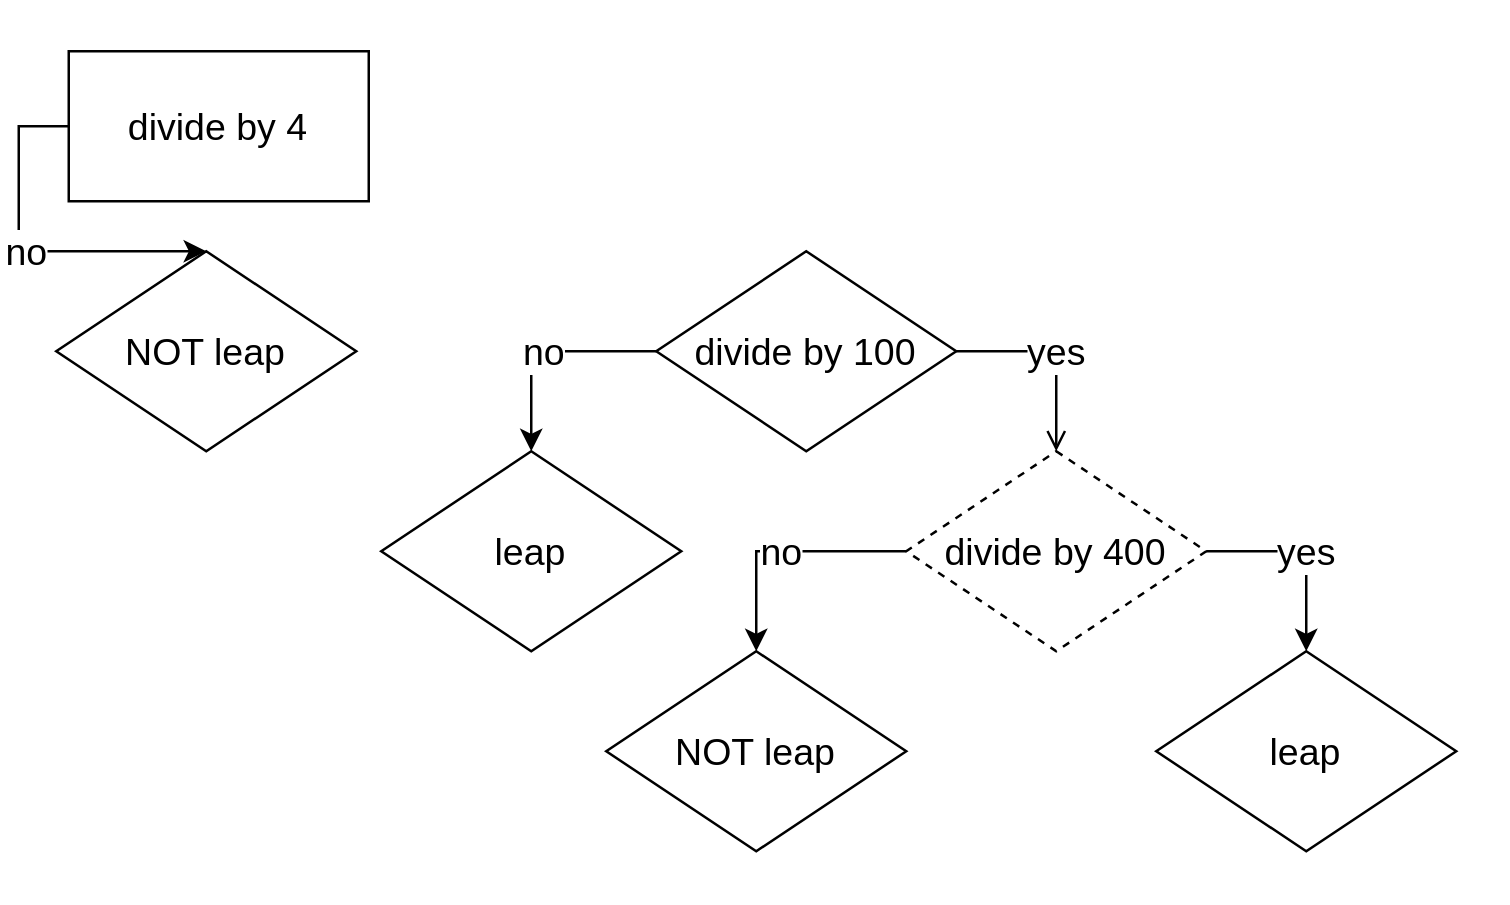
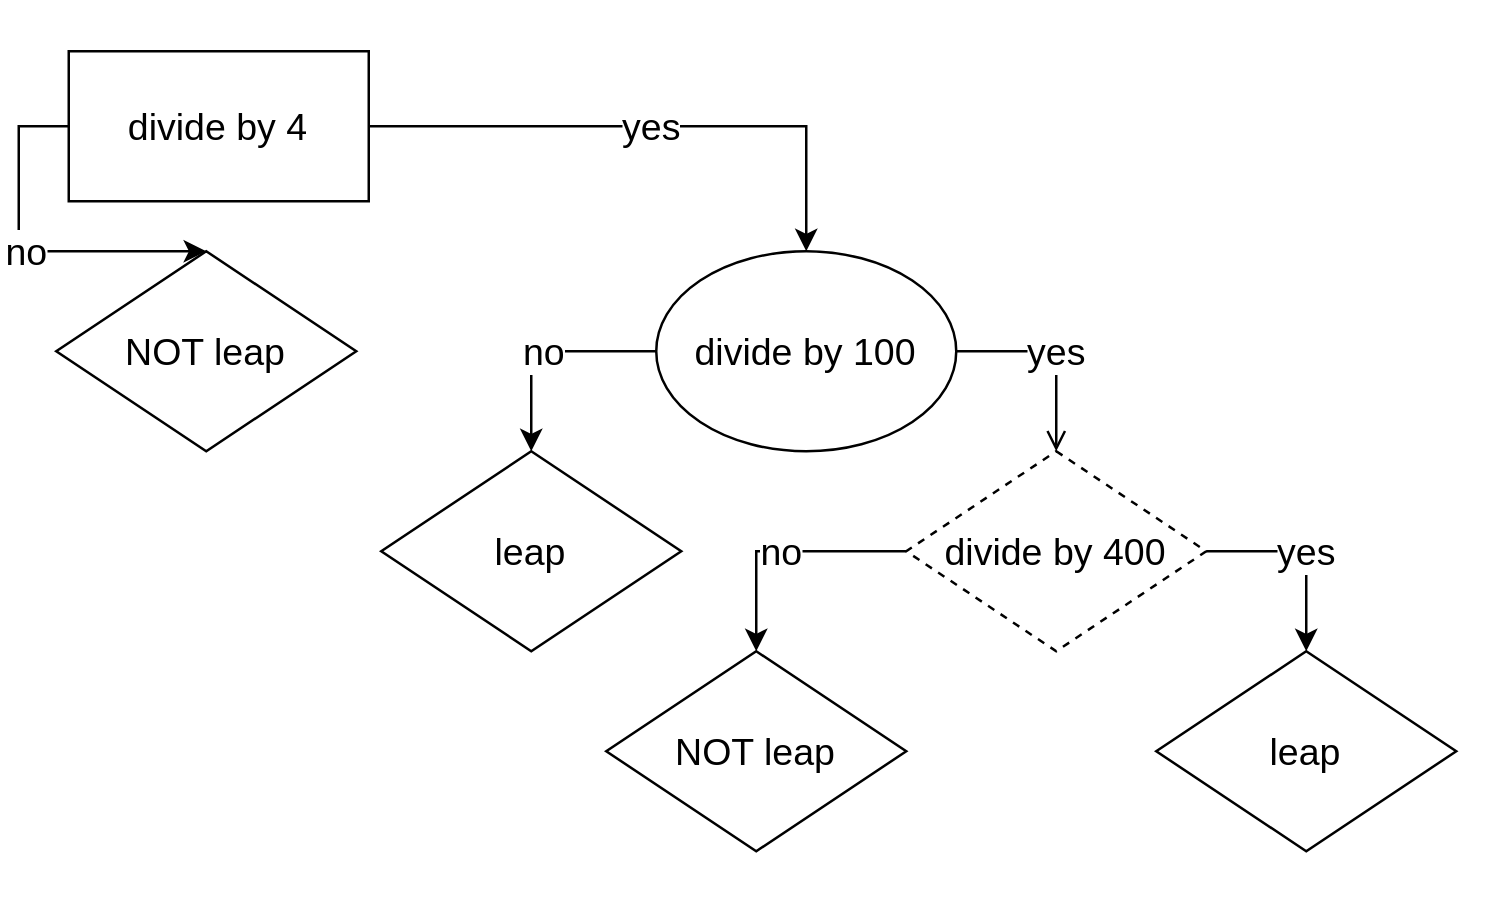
none -> (642, 126)
(806, 351) -> (806, 351)
